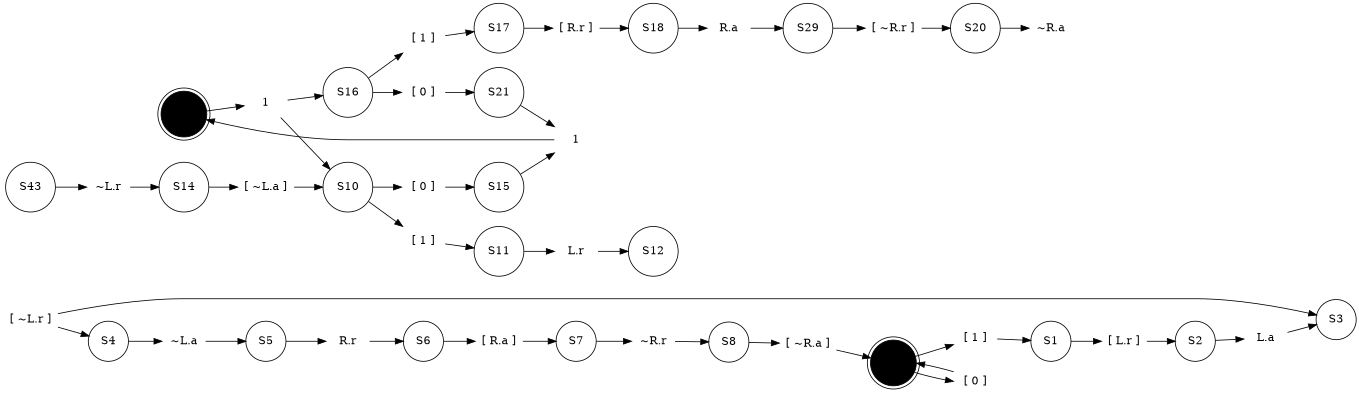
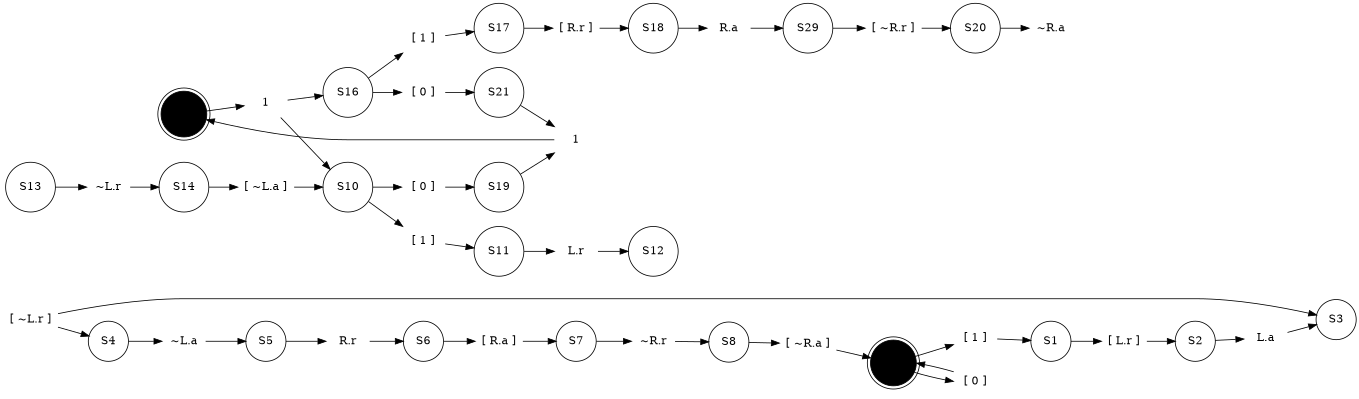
(31, 187) -> (31, 187)
(499, 187) -> (499, 187)
